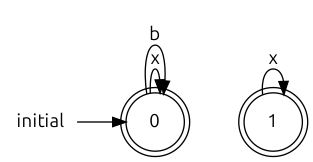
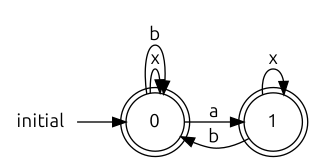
none -> (207, 122)
none -> (222, 148)
